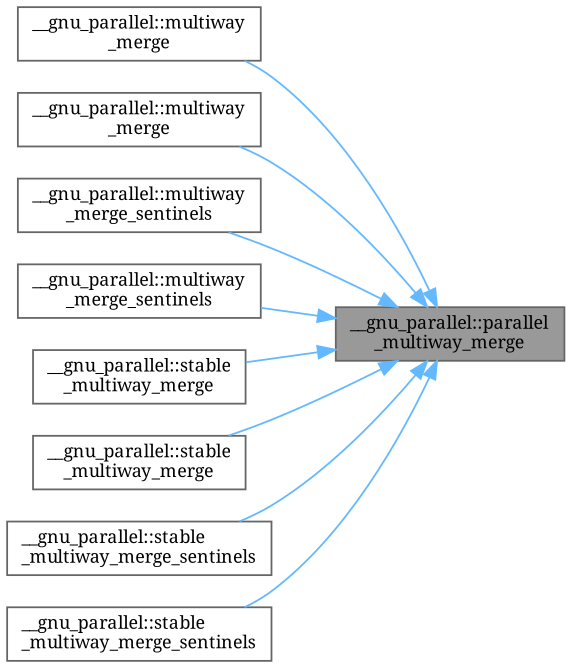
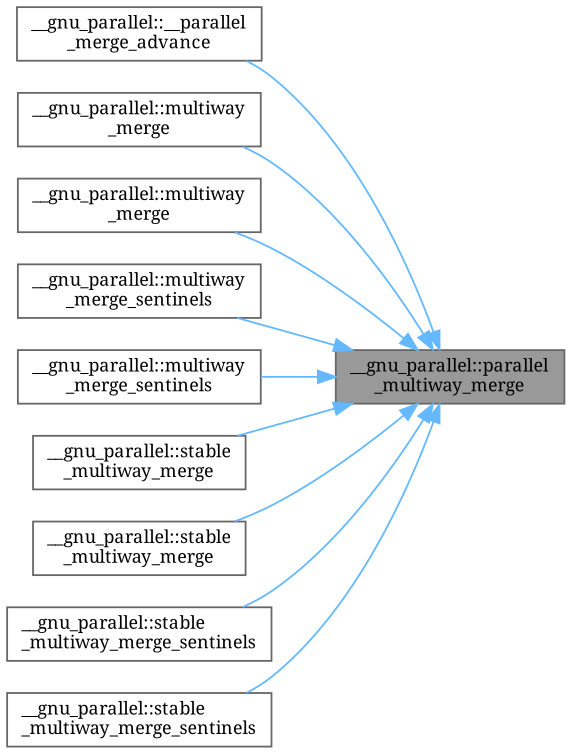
none -> (139, 34)
